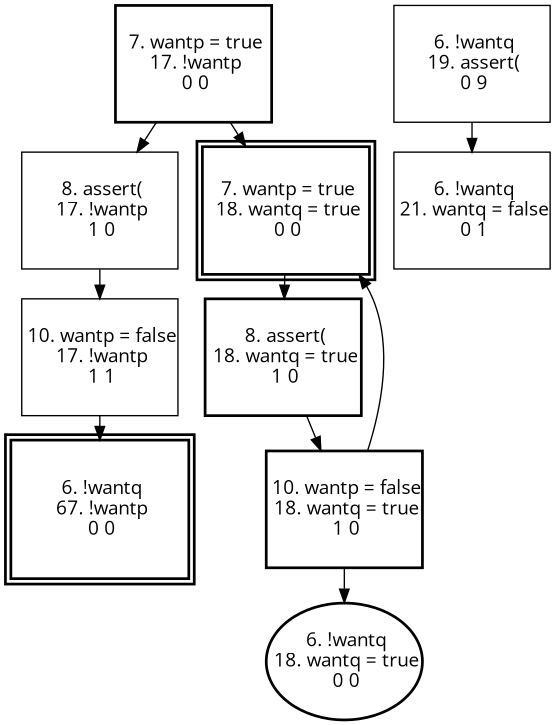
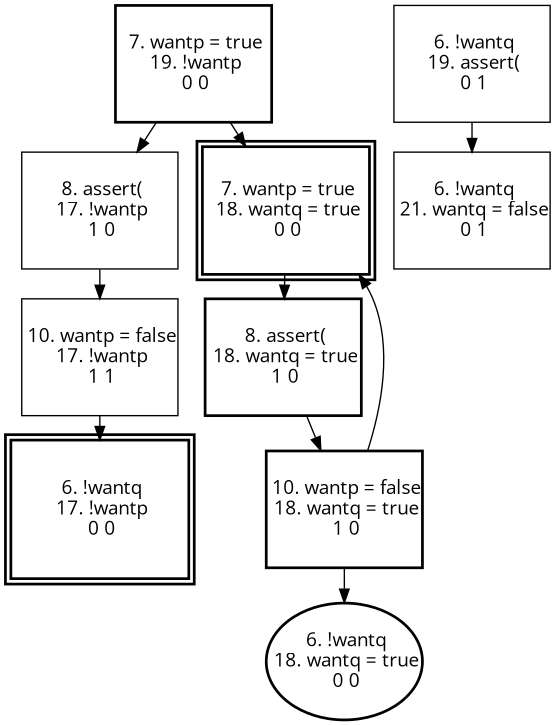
(194, 64) -> (194, 64)
(472, 64) -> (472, 64)
(100, 509) -> (100, 509)
